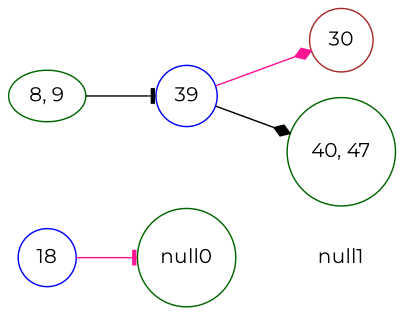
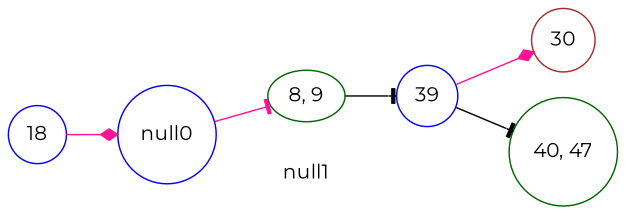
none -> (239, 115)
(245, 117) -> (481, 118)
(103, 258) -> (83, 135)
(187, 258) -> (167, 135)
